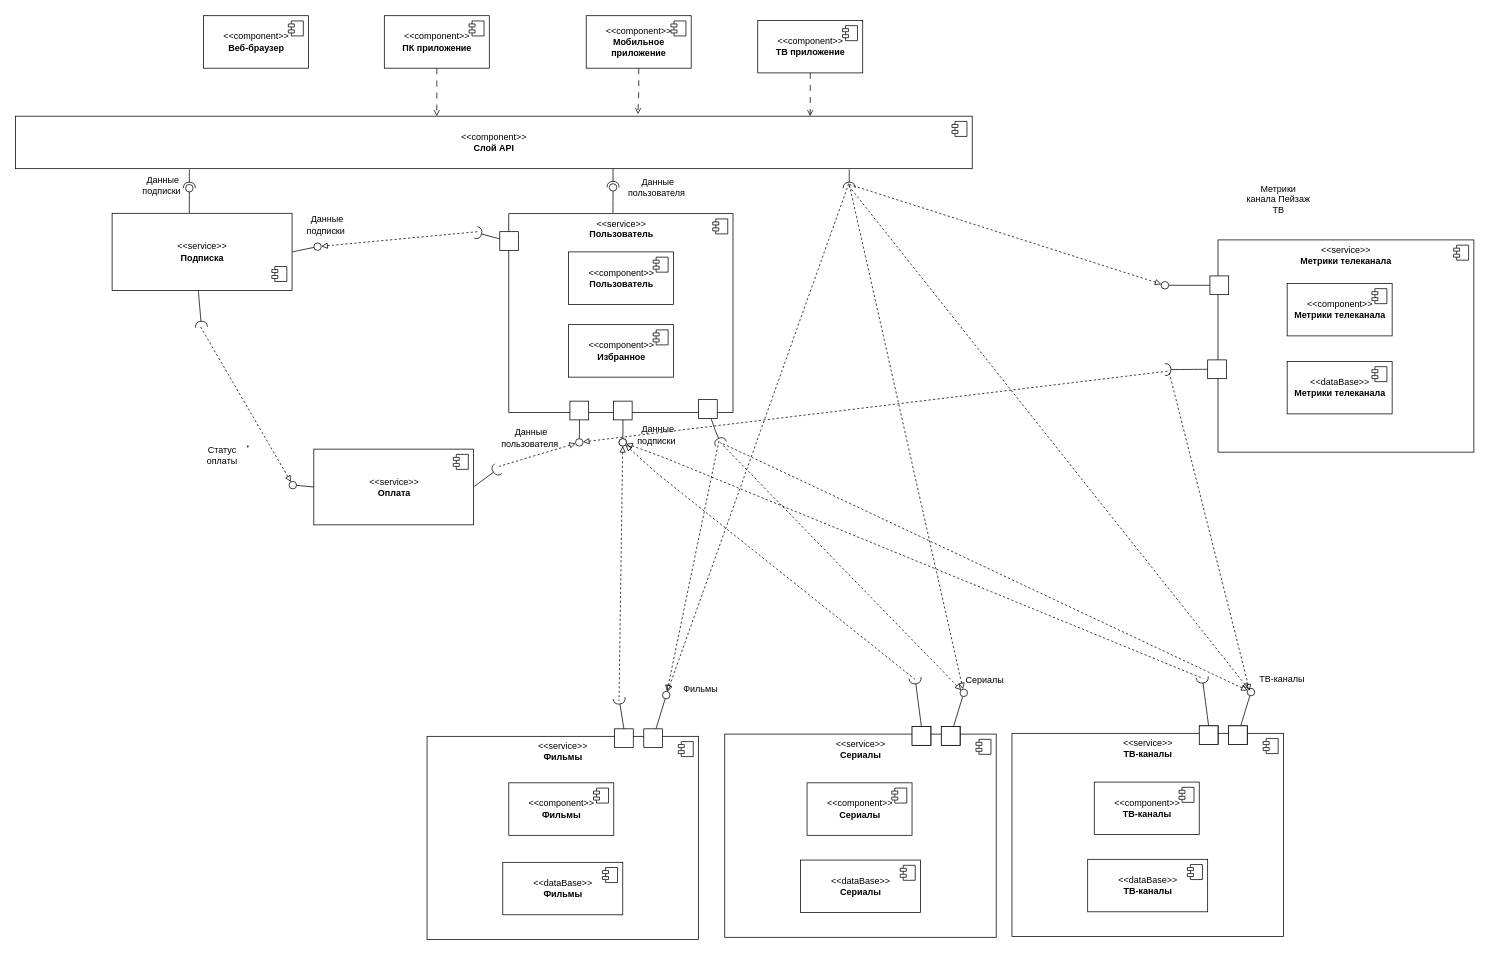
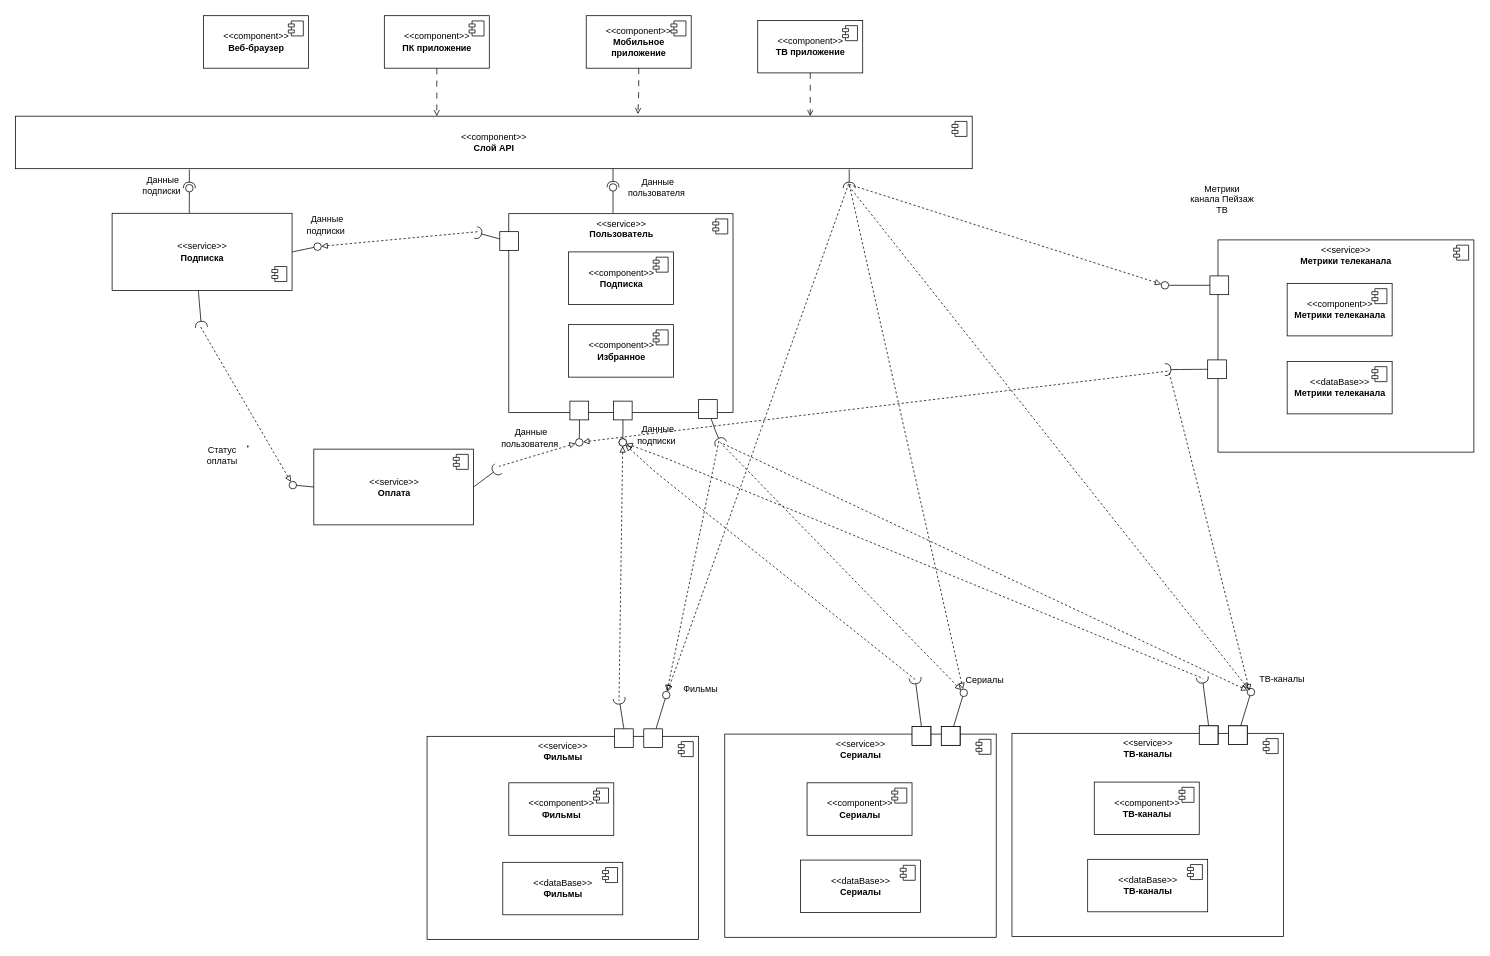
(1279, 199) -> (1223, 199)
(622, 278) -> (622, 278)
